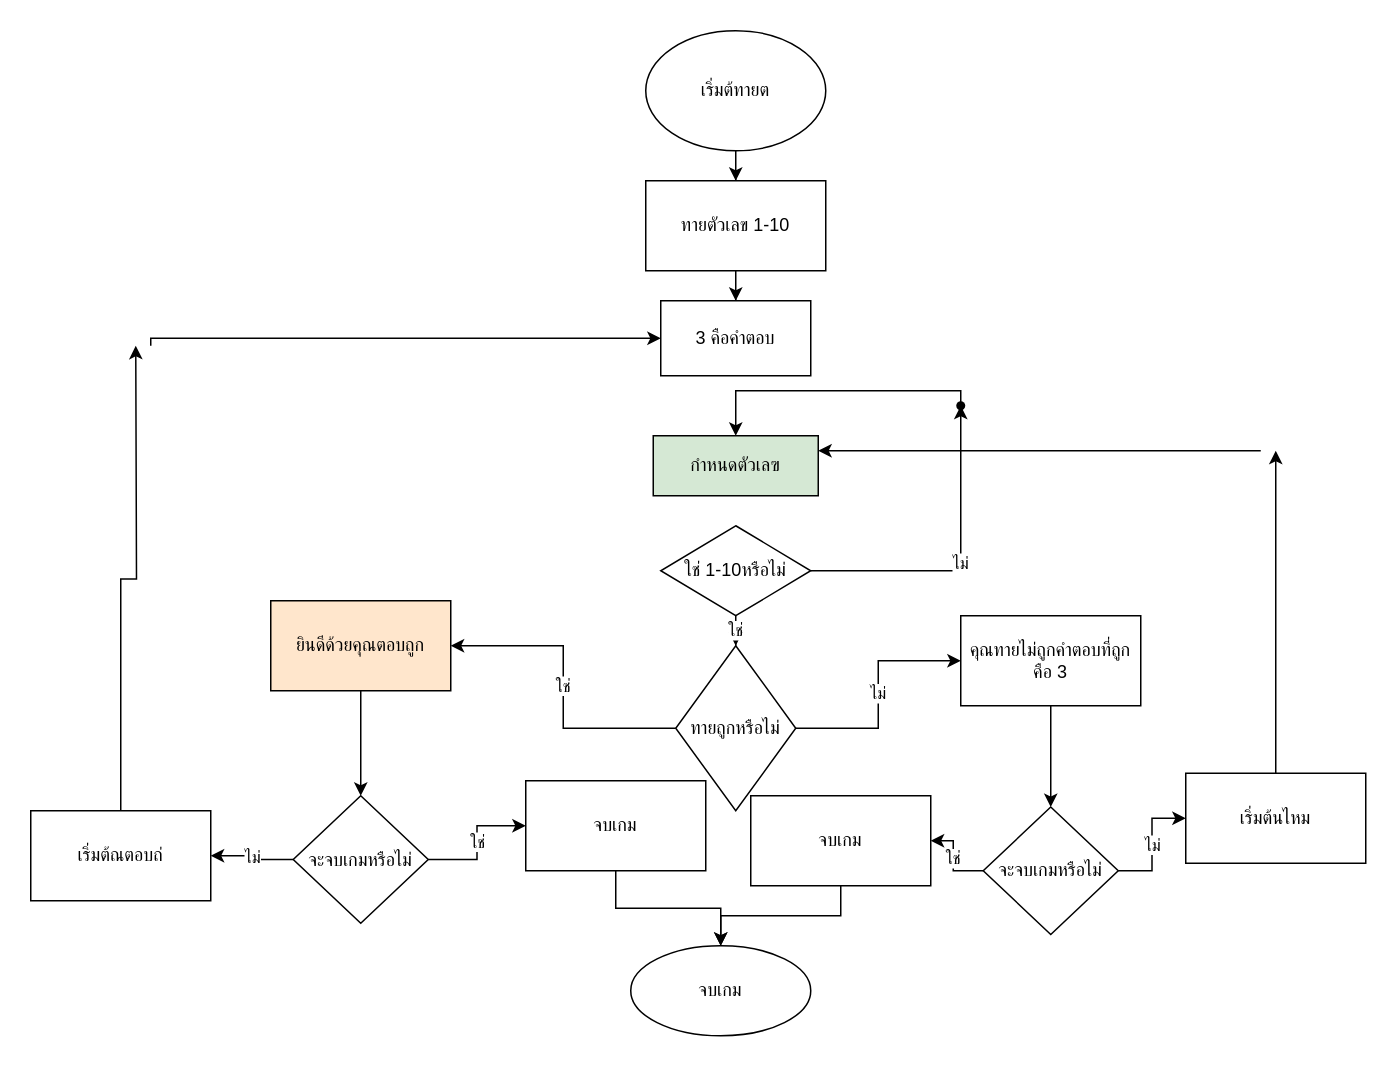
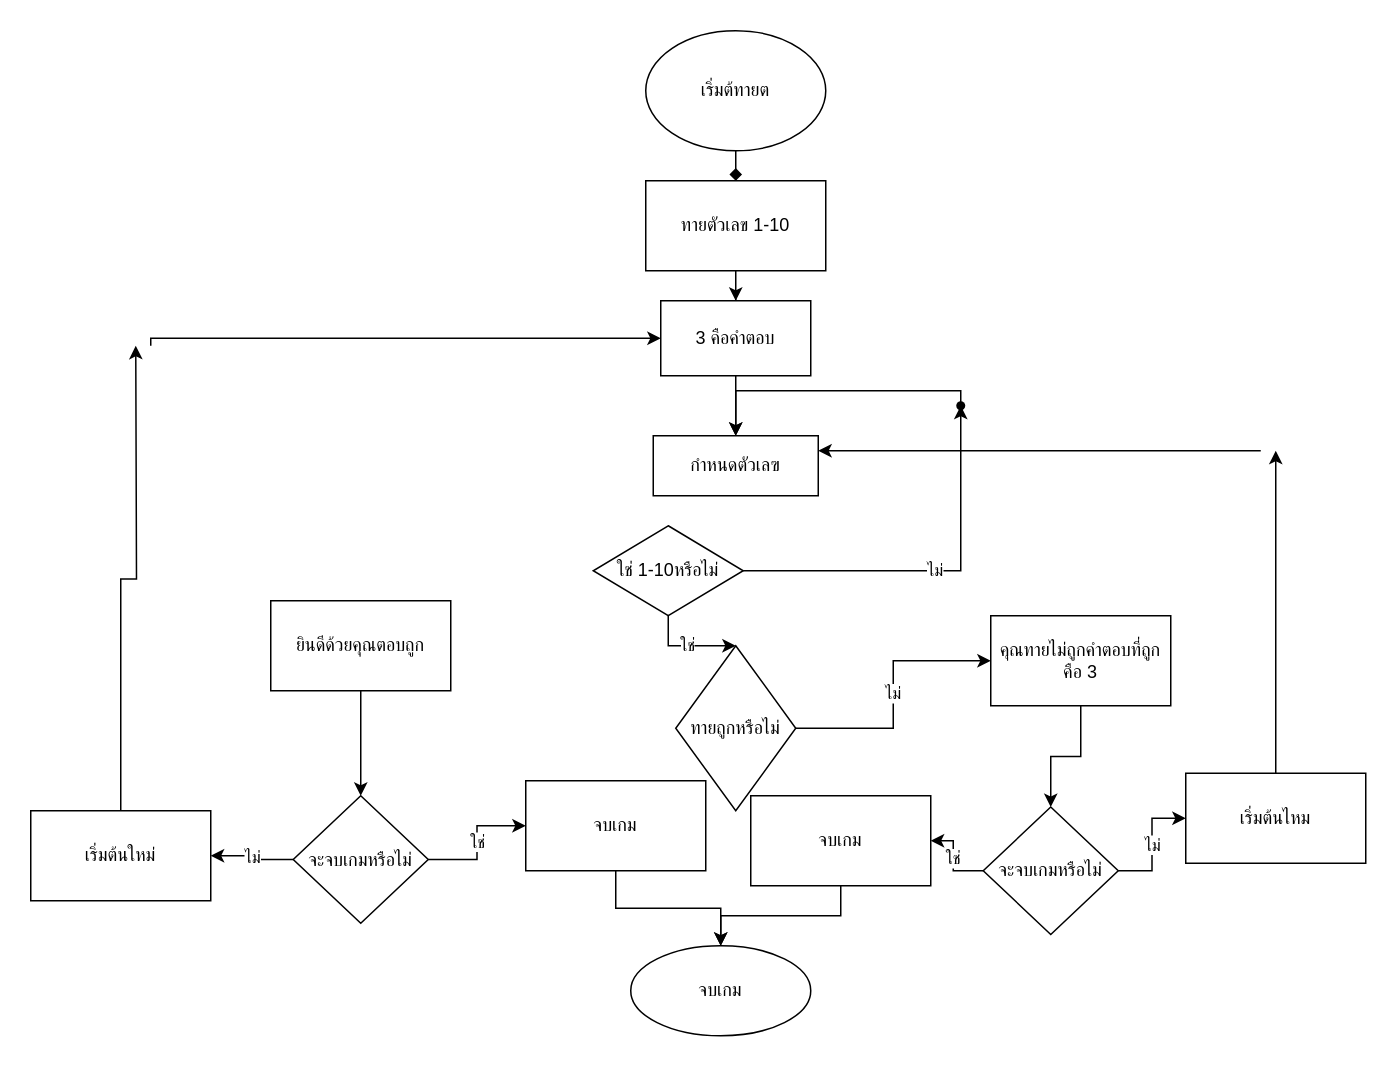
(736, 169) -> (736, 168)
none -> (736, 381)
(736, 466) -> (736, 466)
(736, 571) -> (668, 571)
(361, 646) -> (361, 646)
(1051, 661) -> (1081, 661)
(563, 692) -> none
(121, 856) -> (121, 856)
